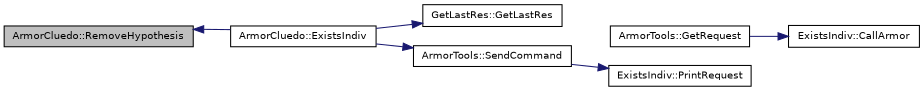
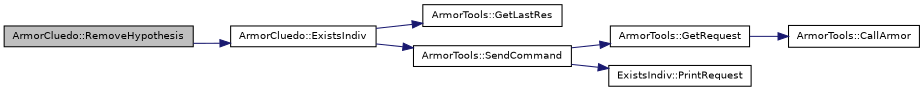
(492, 16) -> (492, 16)
(217, 29) -> (207, 43)
(854, 36) -> (854, 36)
none -> (586, 46)
